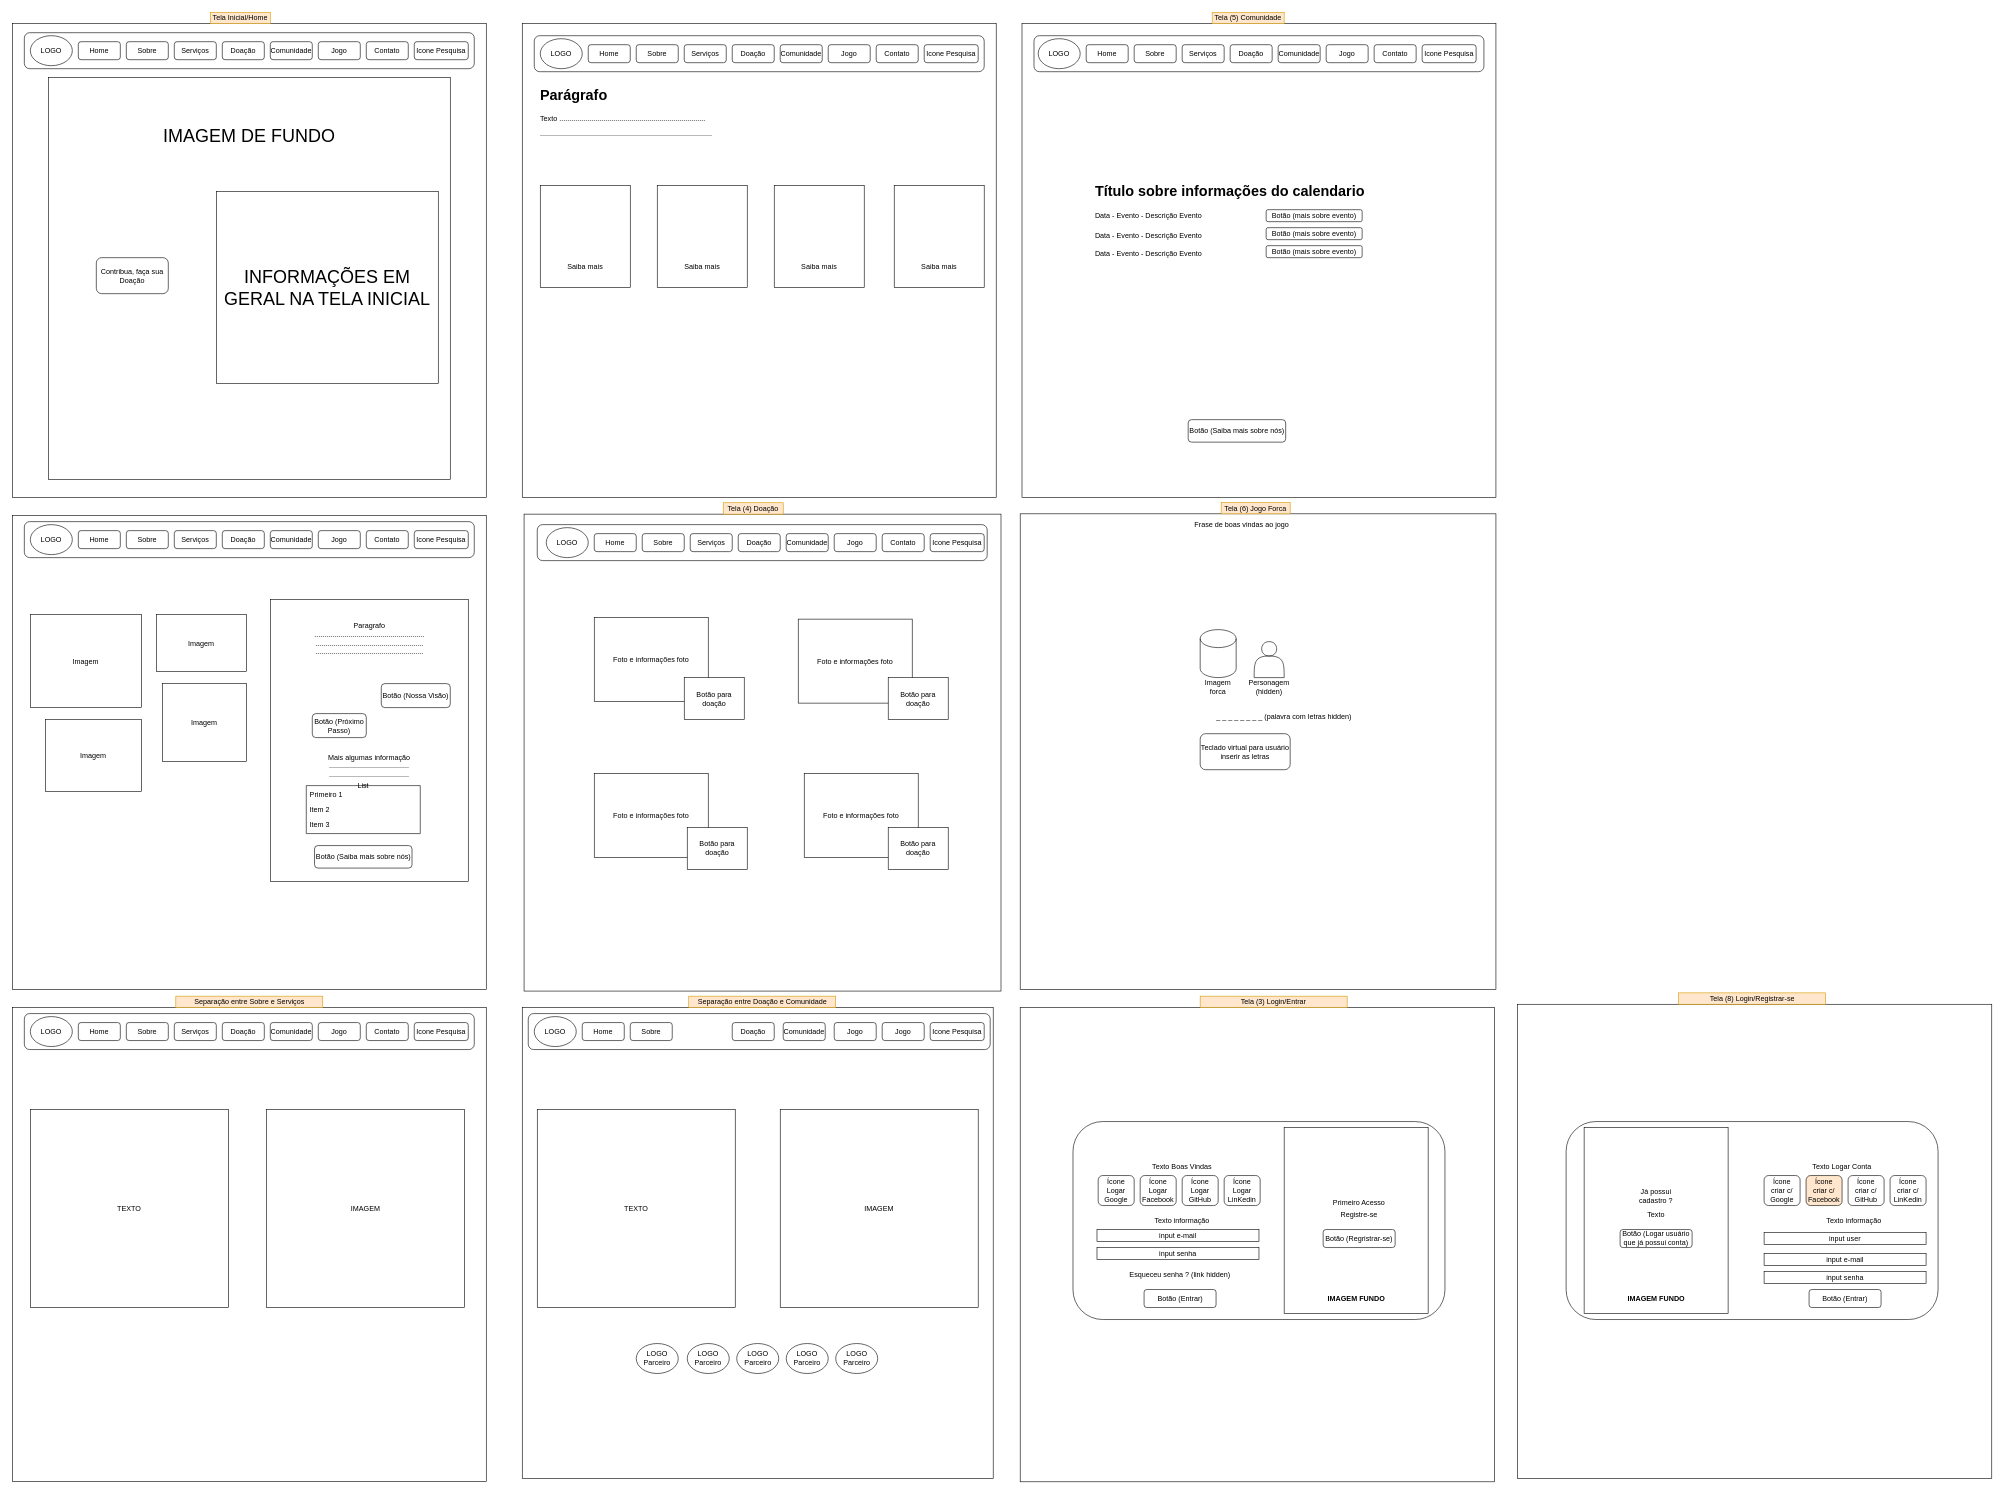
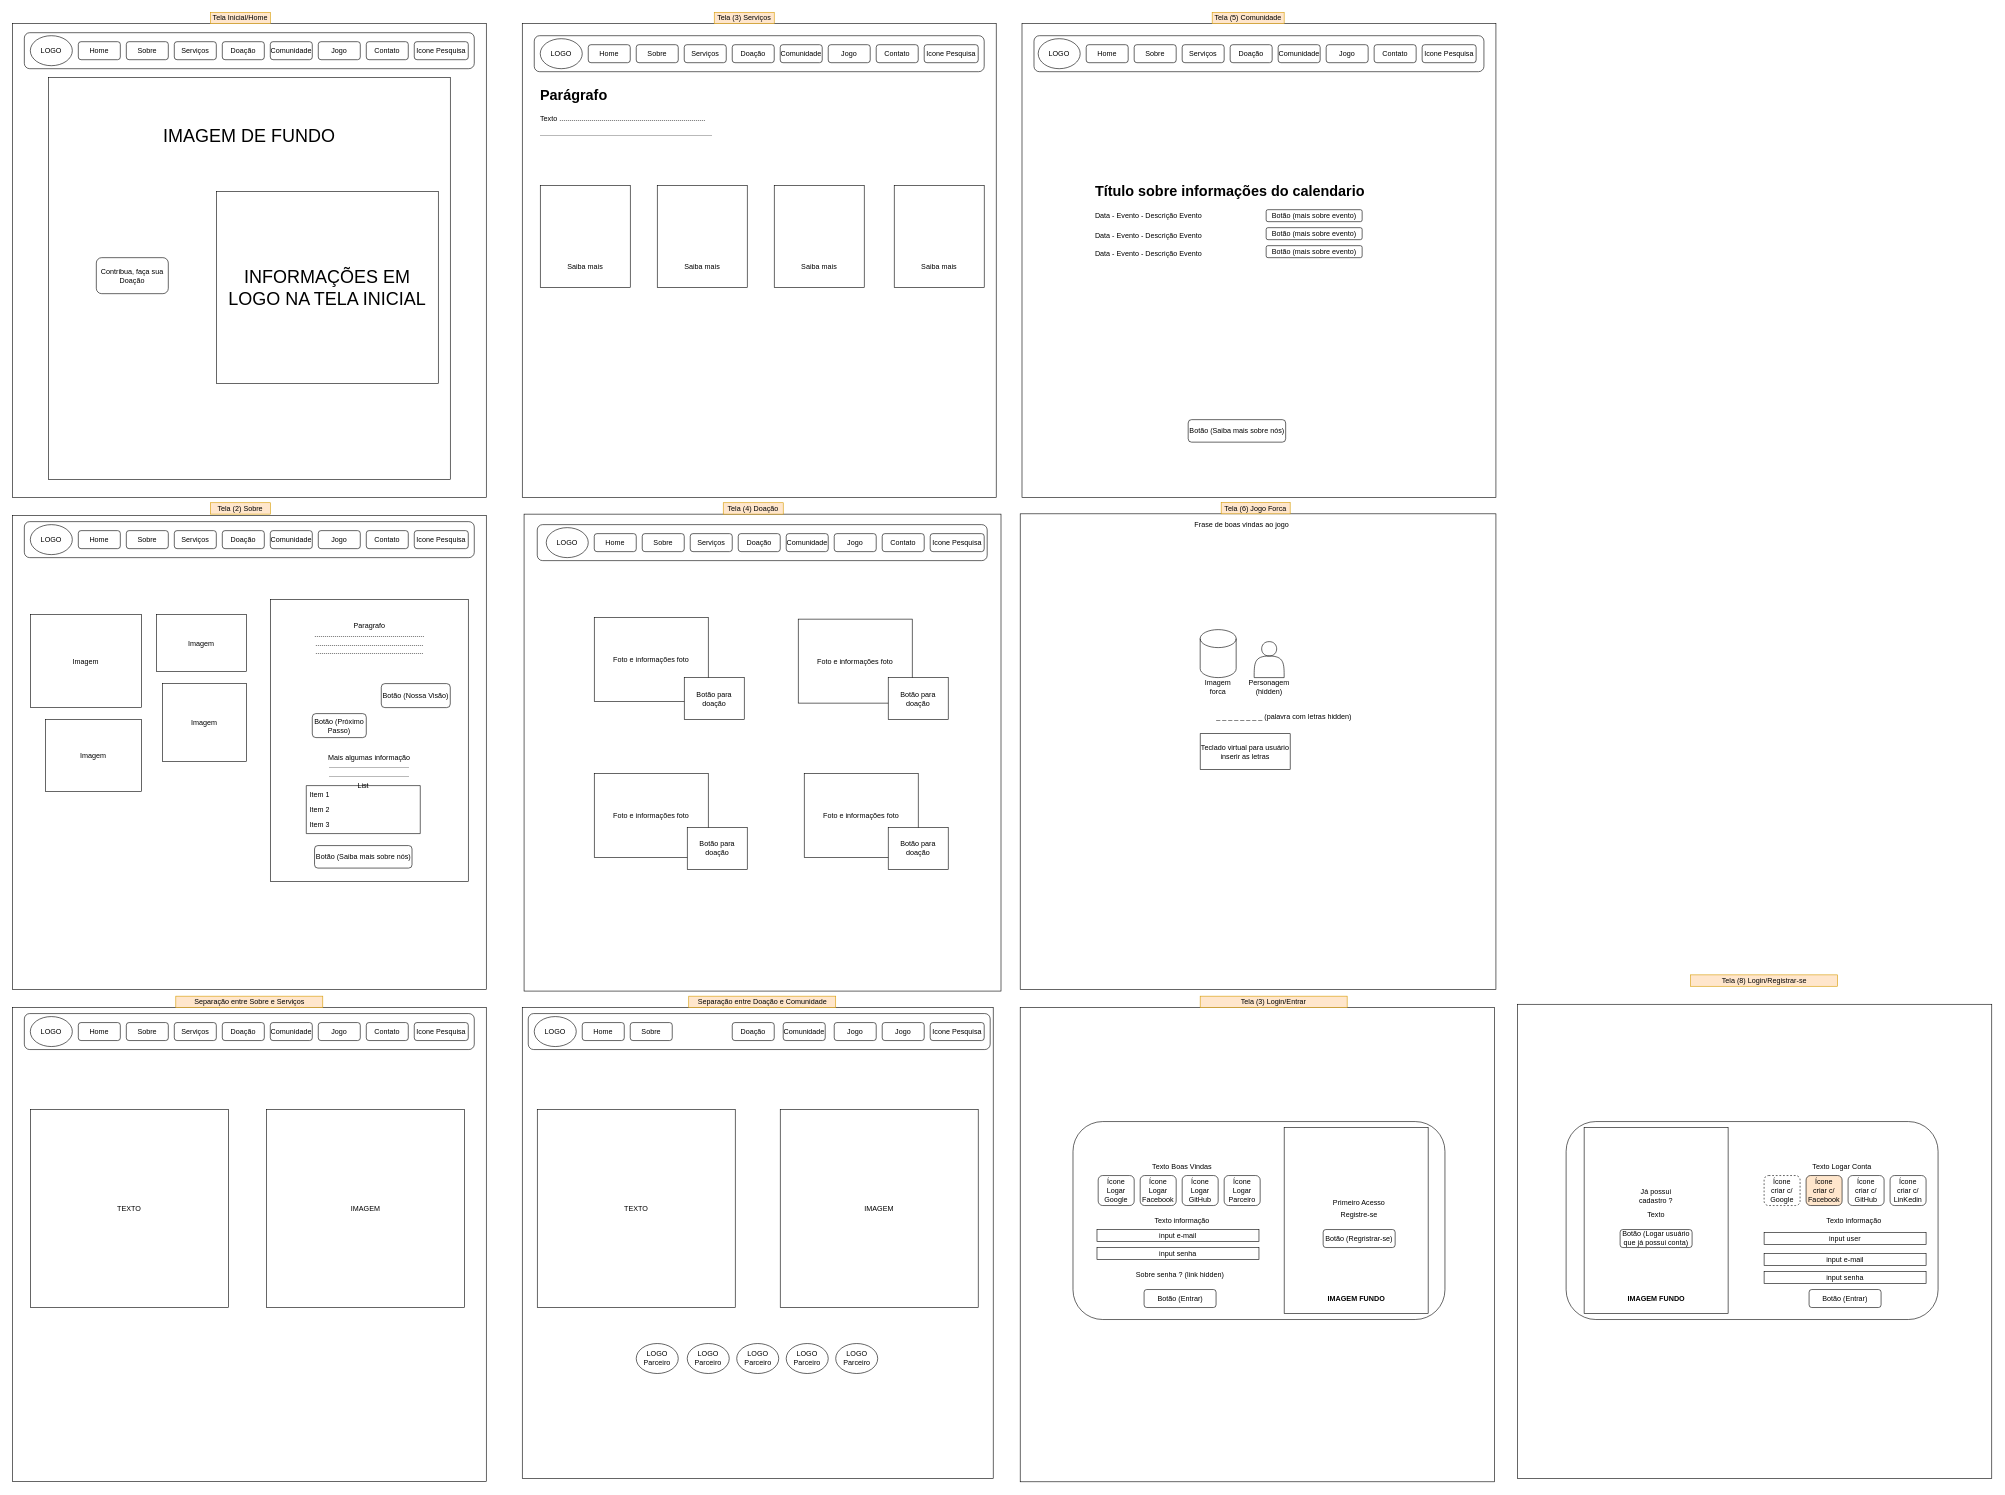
none -> (744, 18)
(327, 288) -> (327, 288)
none -> (240, 509)
(1245, 752) -> (1245, 752)
(327, 795) -> (321, 795)
(1752, 999) -> (1764, 981)
(1242, 1191) -> (1242, 1191)
(1782, 1191) -> (1782, 1191)
(1180, 1275) -> (1180, 1275)
